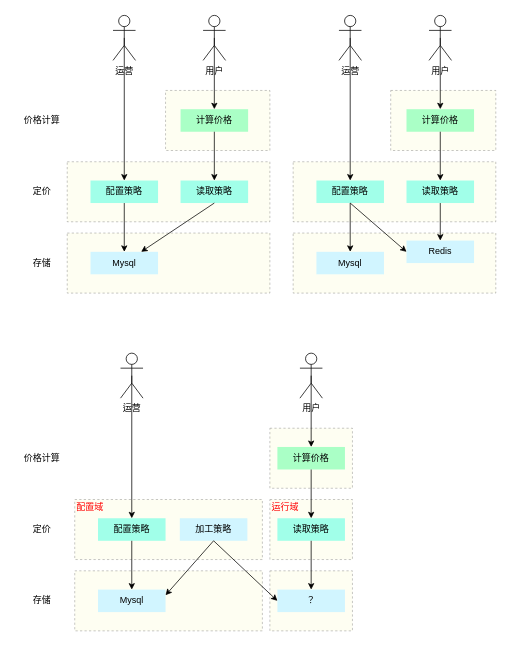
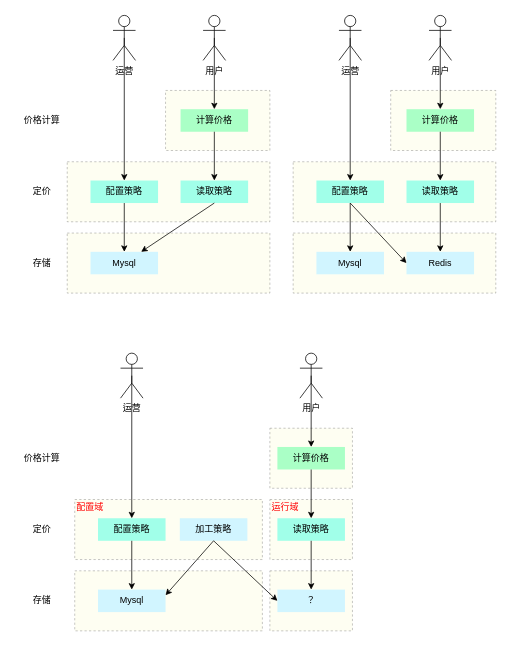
(440, 252) -> (440, 263)
